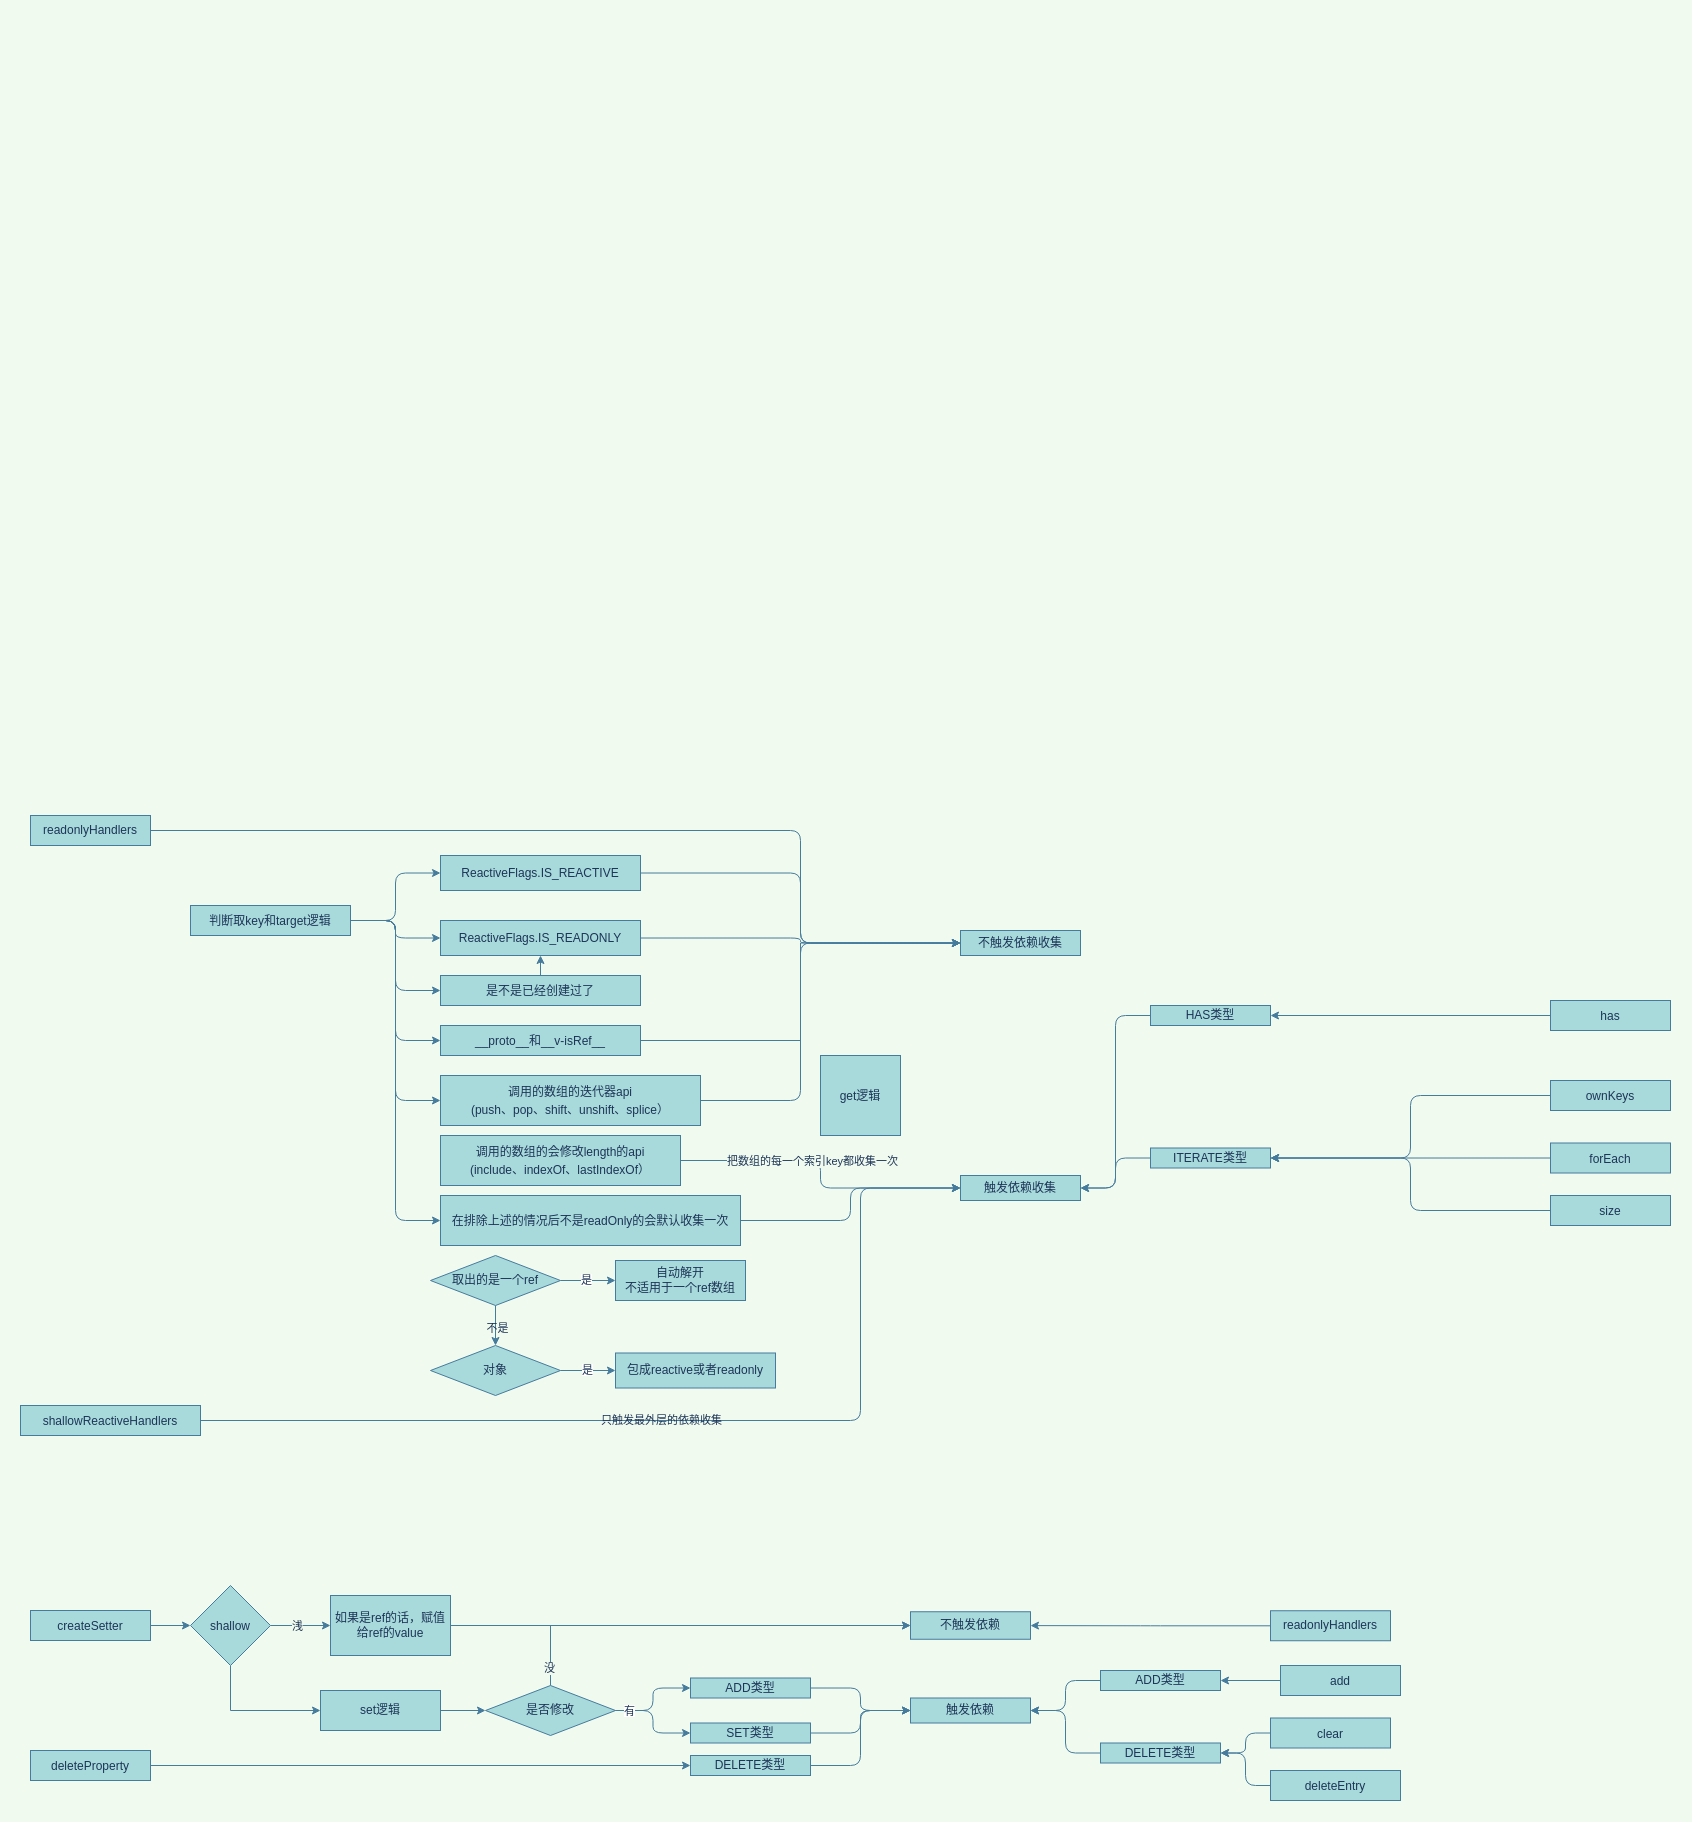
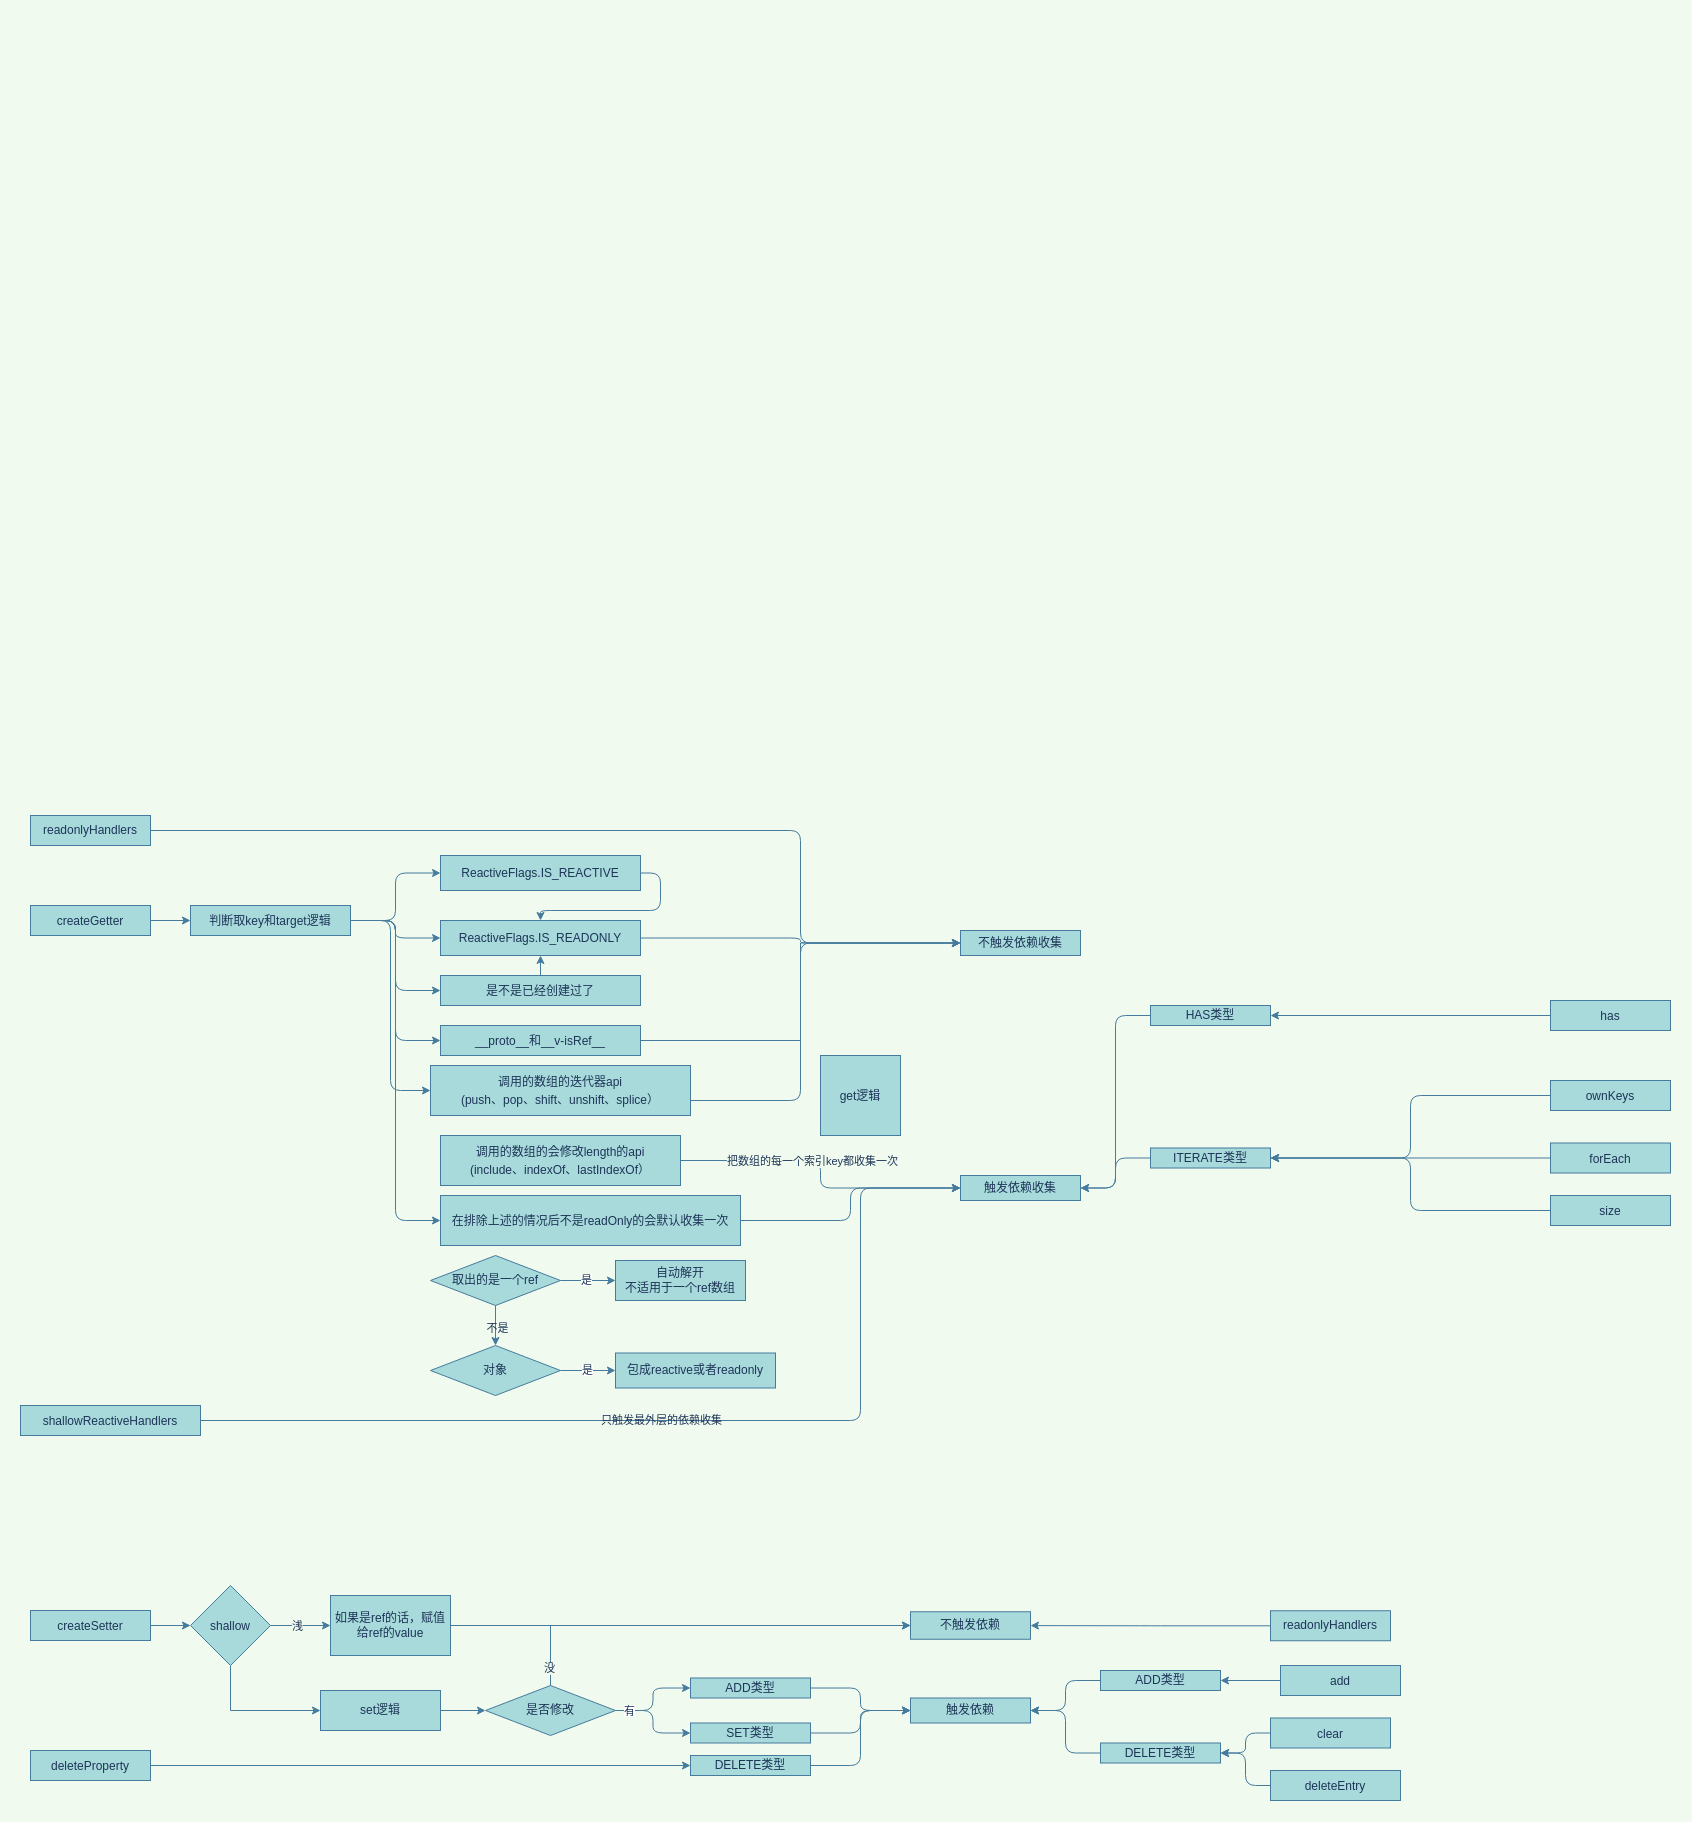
(724, 873) -> (613, 911)
none -> (91, 921)
none -> (167, 921)
(571, 1101) -> (561, 1091)
